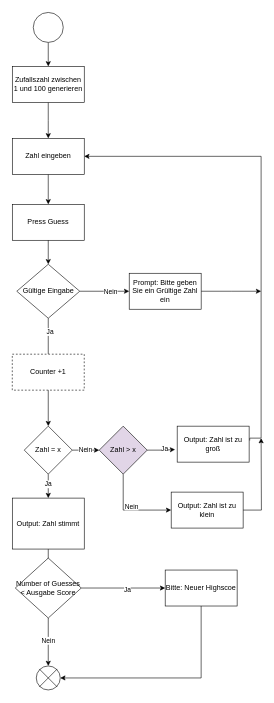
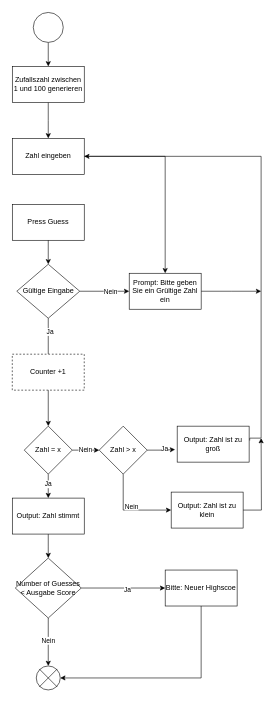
(48, 198) -> (165, 267)
(123, 450) -> (123, 450)
(48, 524) -> (48, 516)
